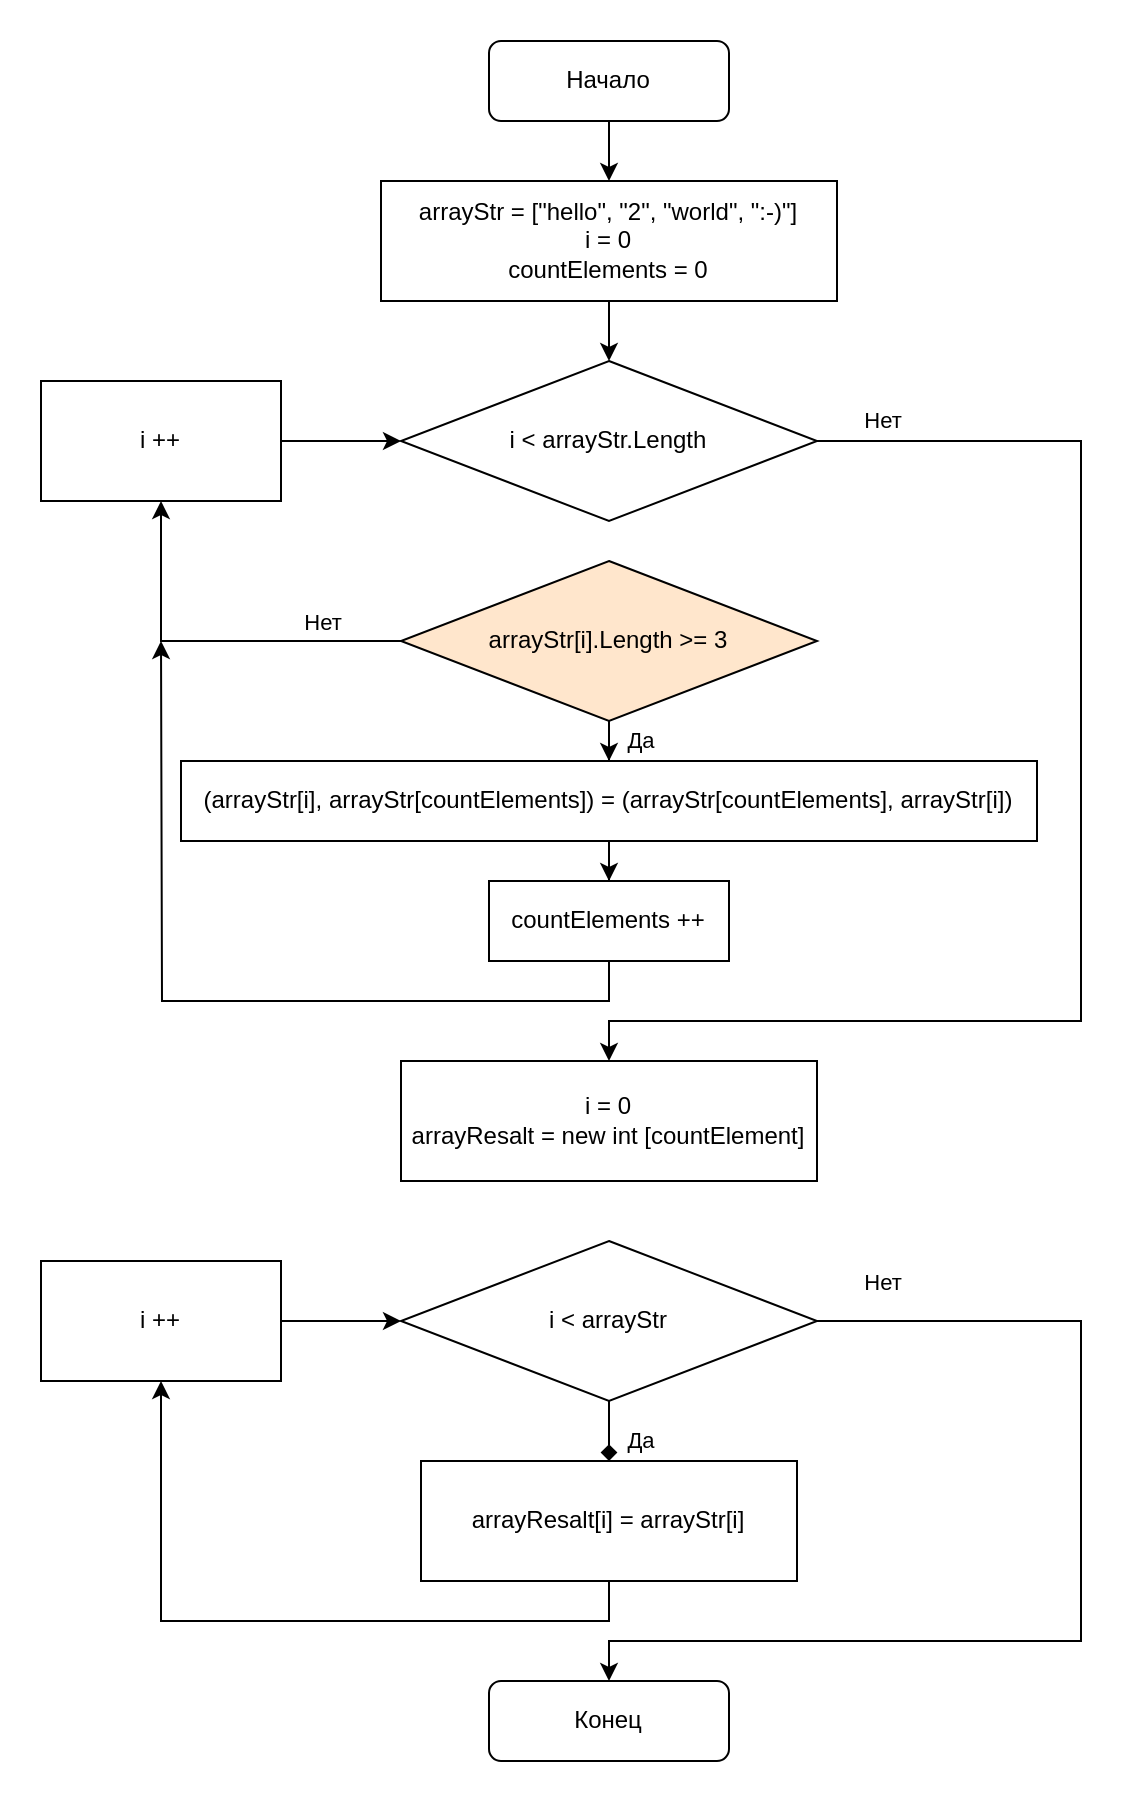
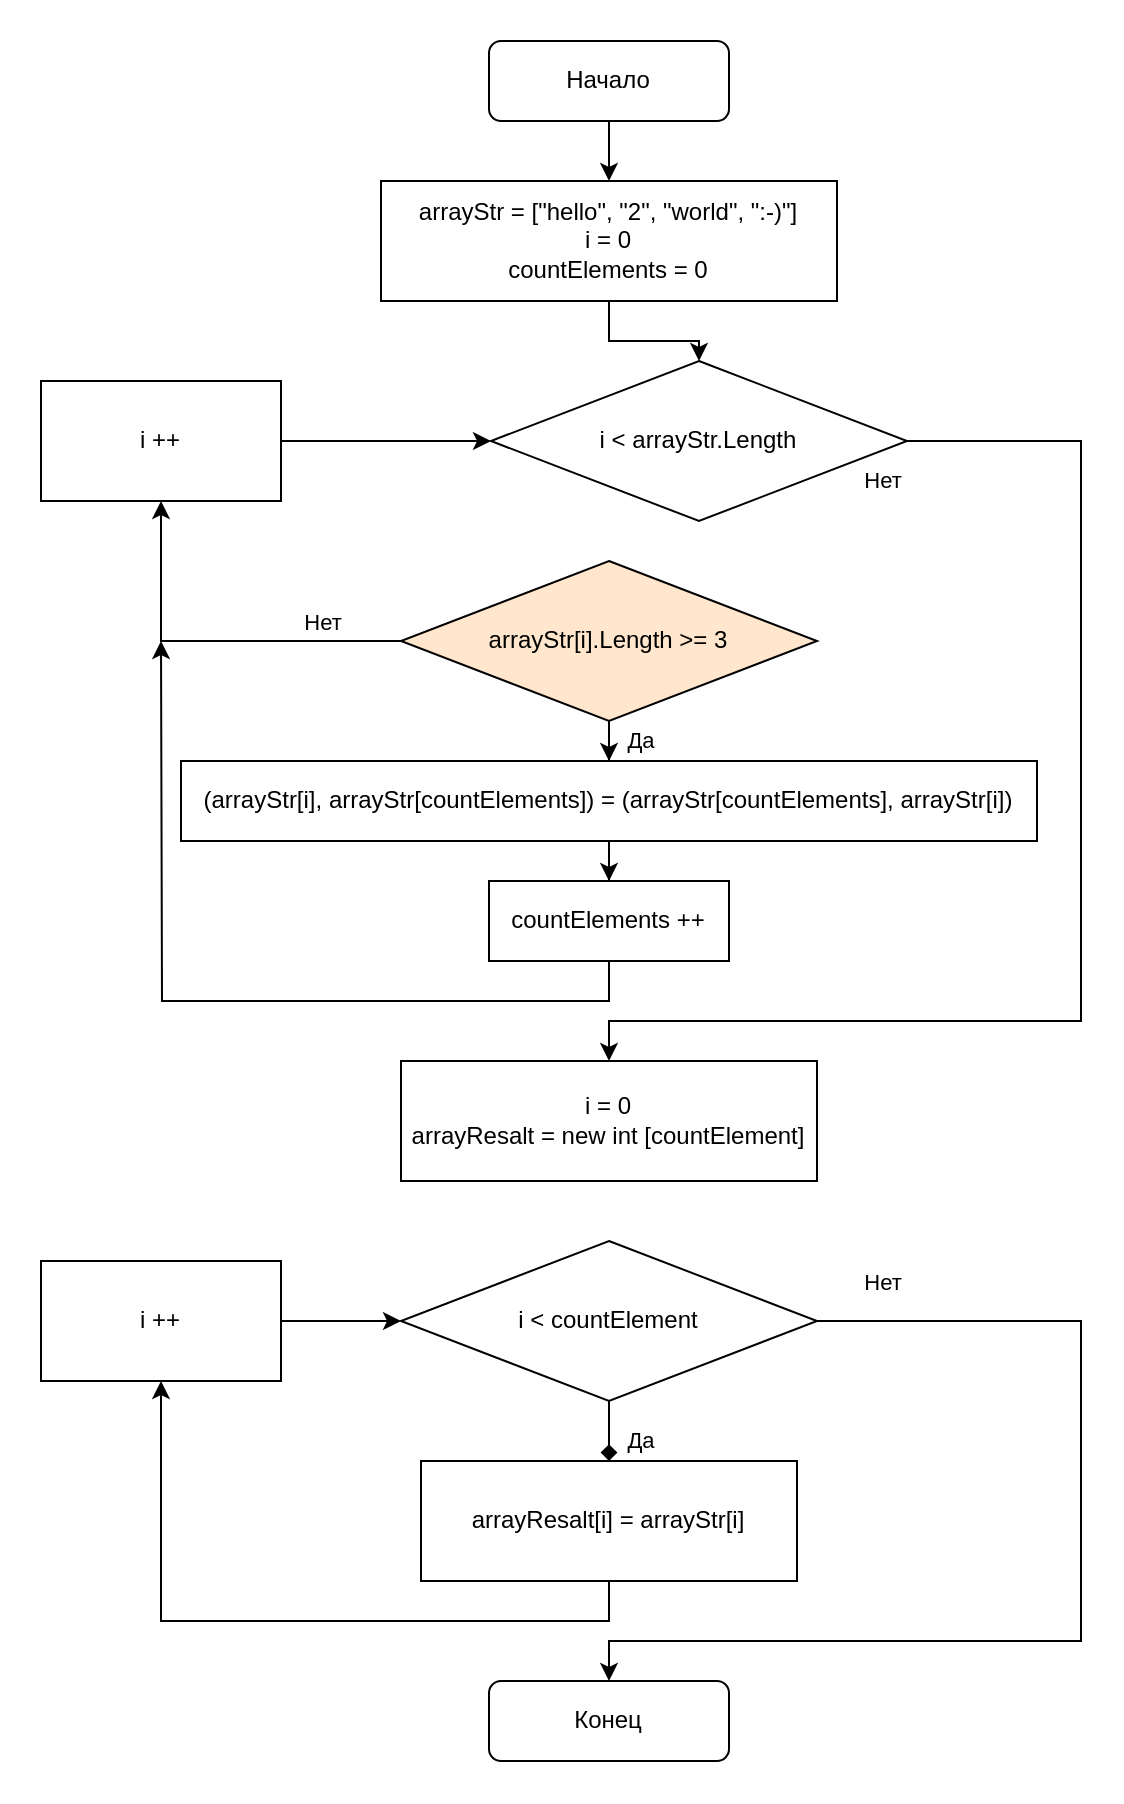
(609, 441) -> (699, 441)
(609, 1321) -> (609, 1321)
